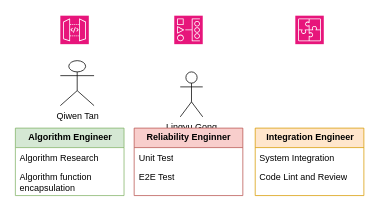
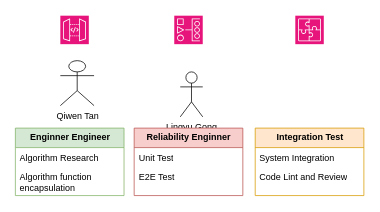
(71, 138) -> (71, 138)
(311, 138) -> (311, 138)
